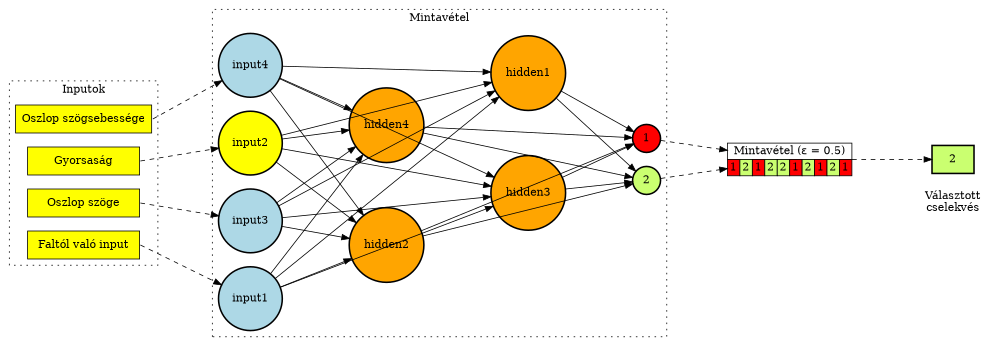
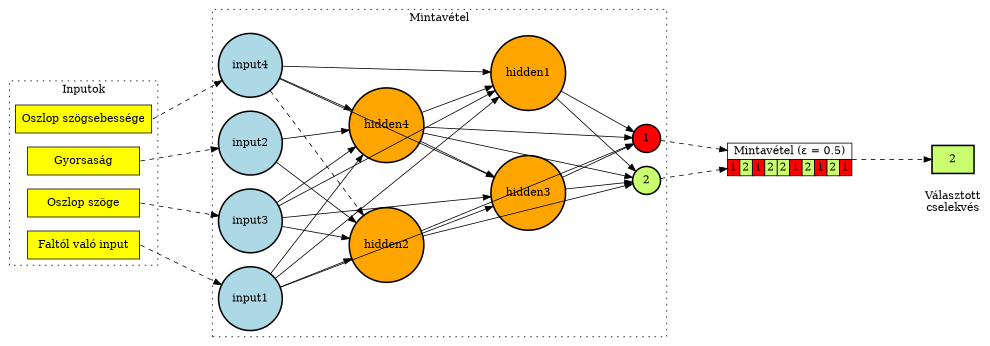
(383, 110) -> (454, 100)
(250, 143) -> (250, 143)
(314, 150) -> (314, 150)
(383, 167) -> (454, 157)
